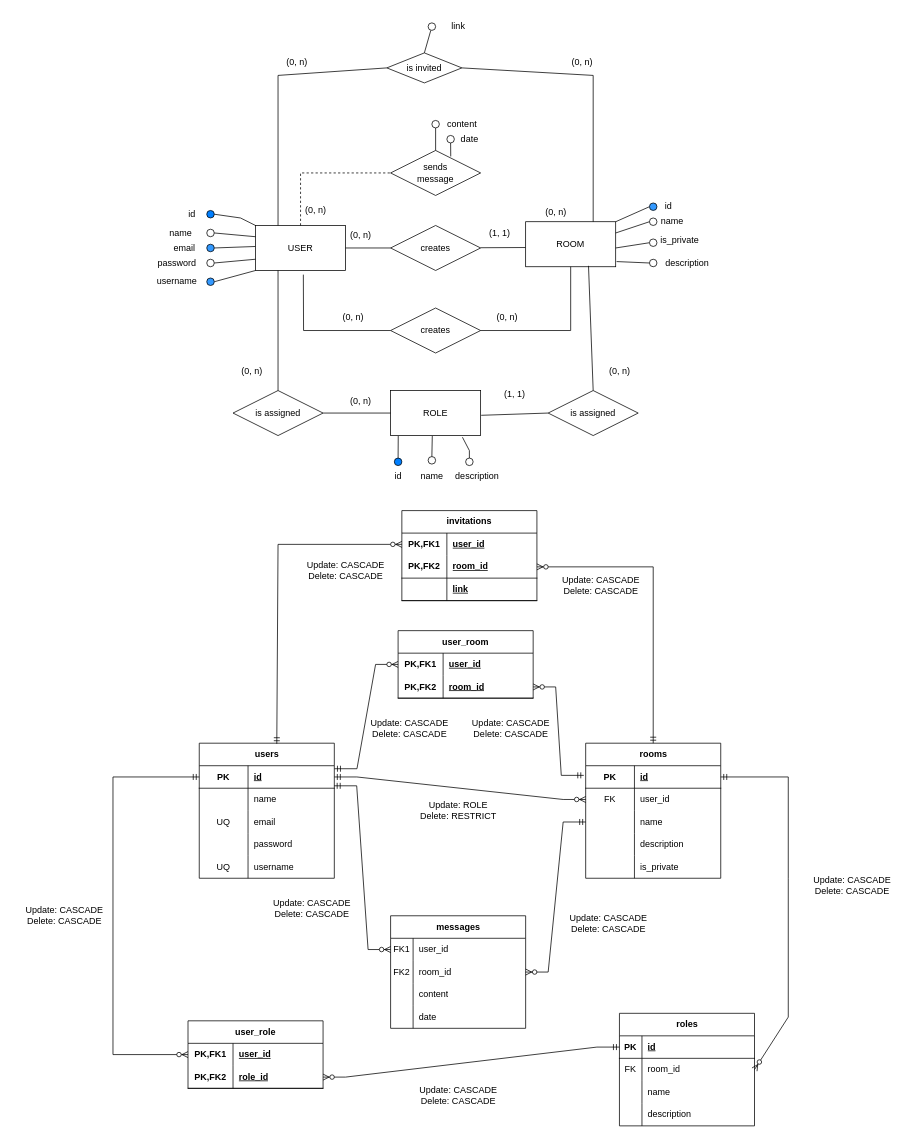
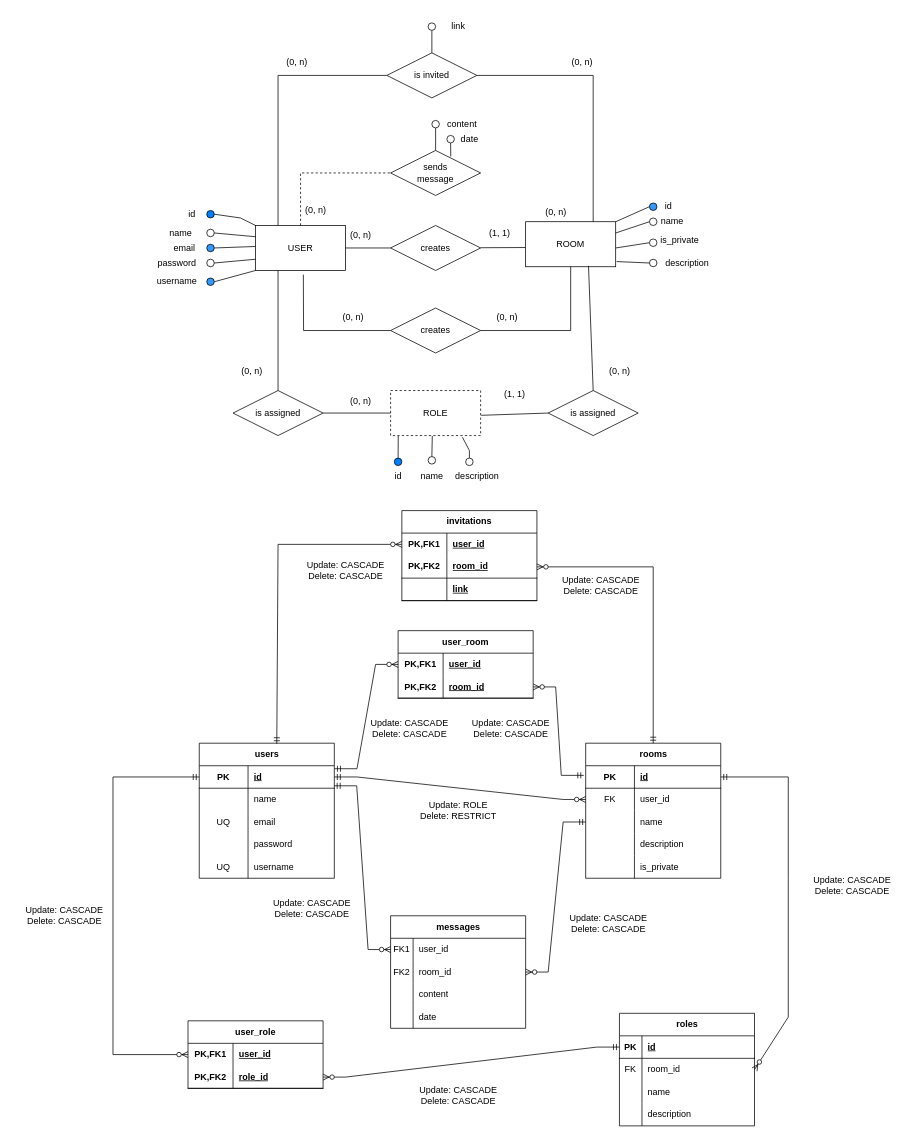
(424, 68) -> (432, 75)
(435, 413) -> (435, 413)
